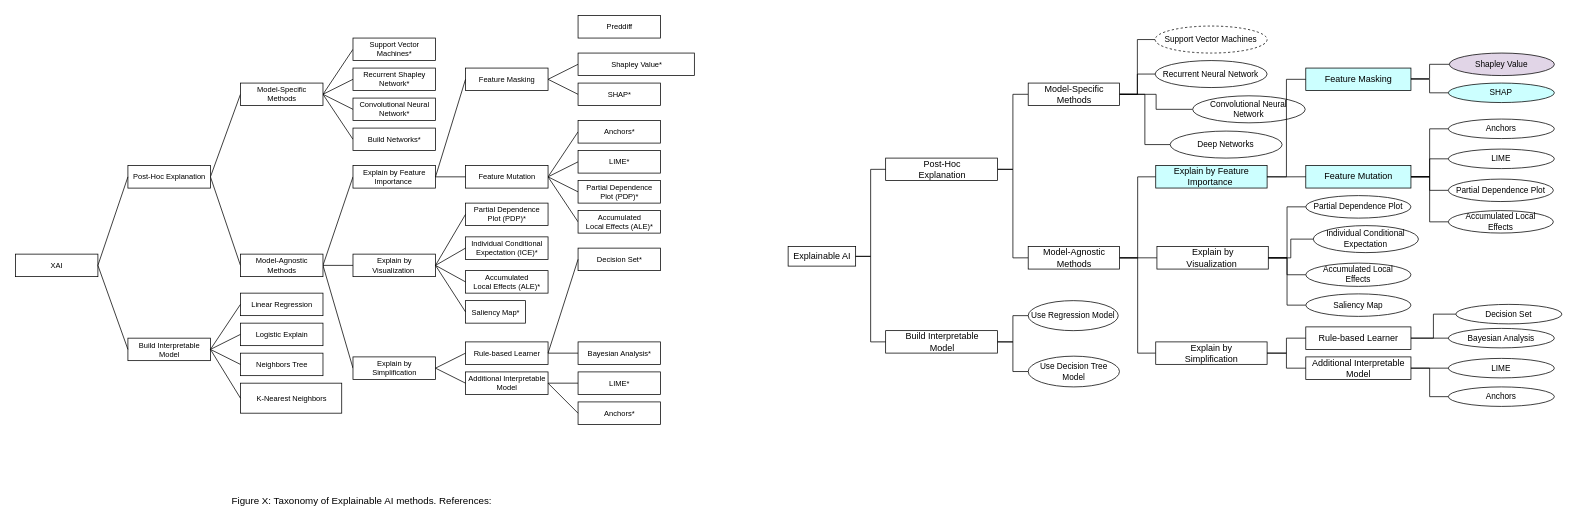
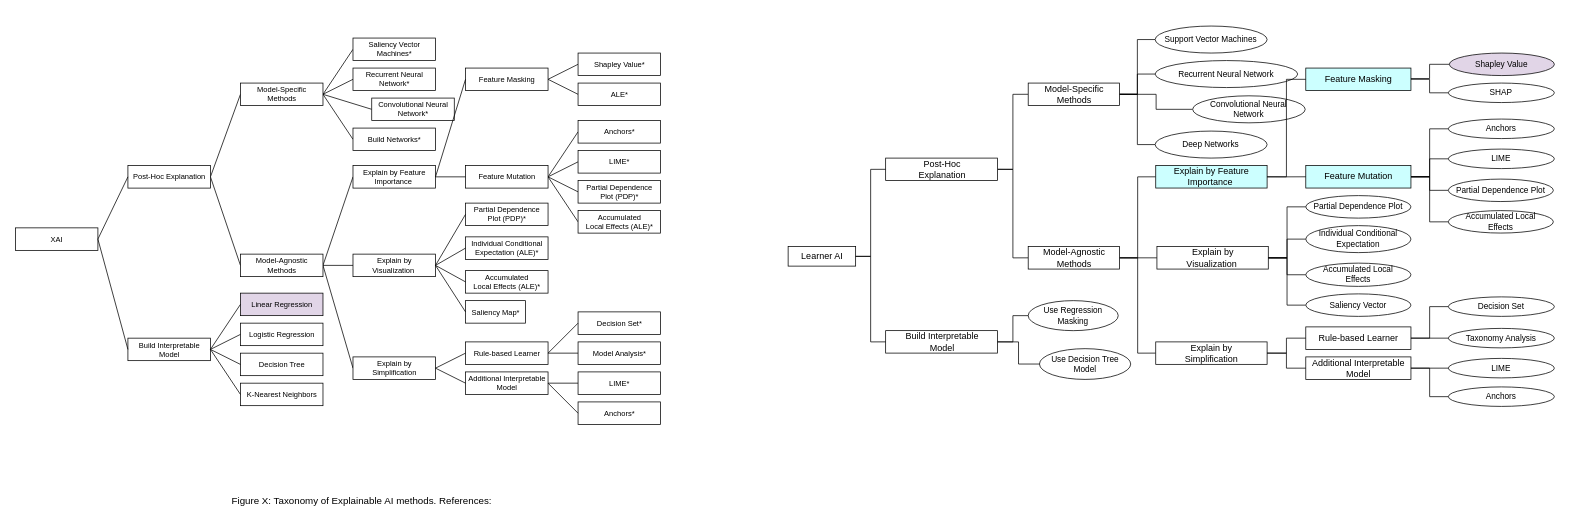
(619, 27) -> none
(1211, 39) -> (1211, 39)
(395, 49) -> (395, 49)
(636, 64) -> (619, 64)
(1211, 74) -> (1226, 74)
(395, 79) -> (395, 79)
(1501, 93) -> (1501, 93)
(620, 94) -> (620, 94)
(394, 109) -> (413, 109)
(1226, 144) -> (1211, 144)
(1365, 239) -> (1358, 239)
(507, 248) -> (507, 248)
(822, 256) -> (822, 256)
(619, 259) -> (619, 323)
(57, 265) -> (57, 239)
(282, 304) -> (282, 304)
(1358, 305) -> (1358, 305)
(1508, 314) -> (1501, 306)
(1073, 315) -> (1073, 315)
(282, 334) -> (282, 334)
(1501, 338) -> (1501, 338)
(620, 353) -> (620, 353)
(282, 364) -> (282, 364)
(1073, 371) -> (1085, 364)
(291, 398) -> (282, 394)
